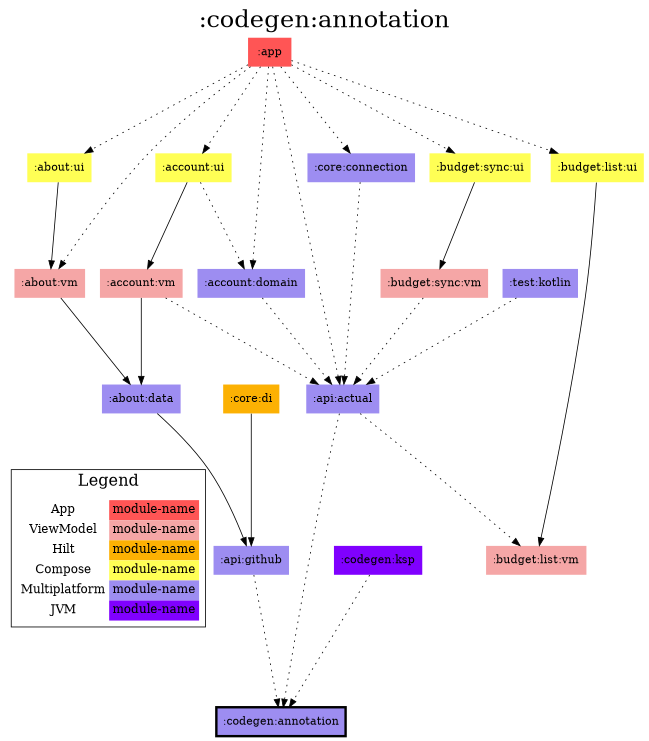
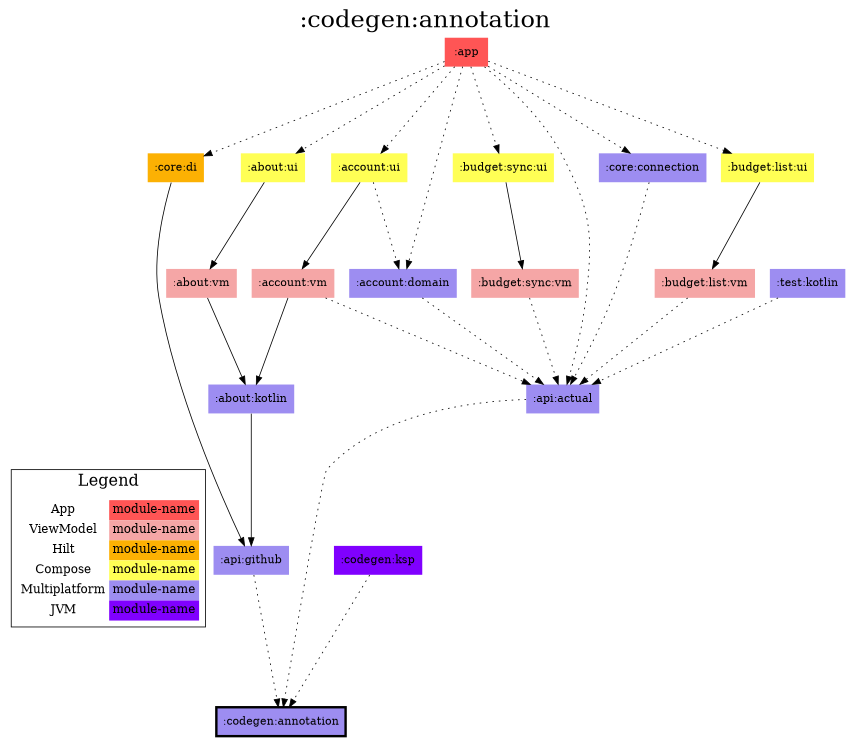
(147, 155) -> (328, 107)
(141, 399) -> (251, 399)
(438, 476) -> (637, 339)
